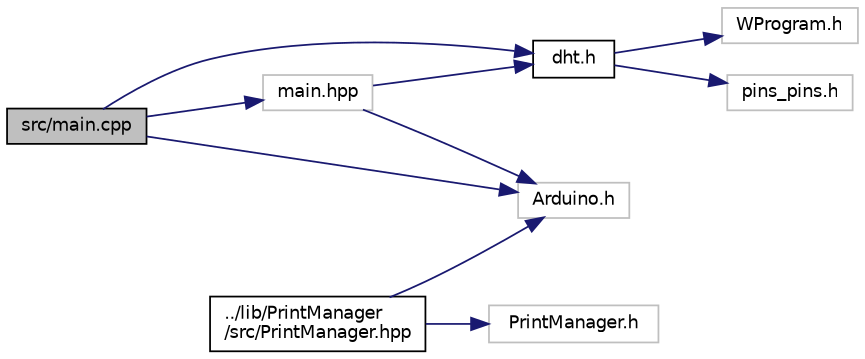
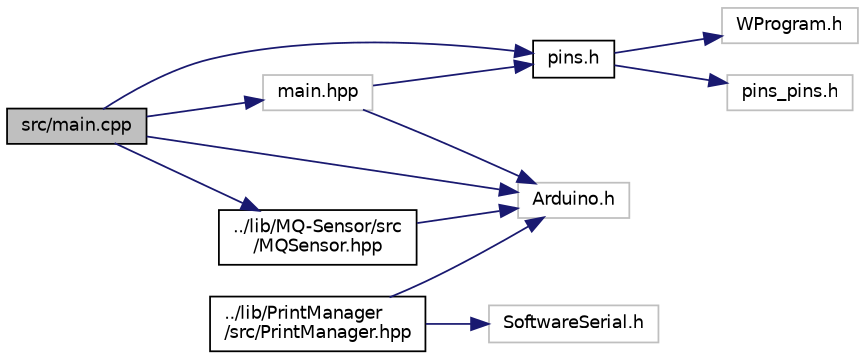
(574, 59) -> (574, 59)
none -> (318, 237)
(574, 324) -> (574, 324)
